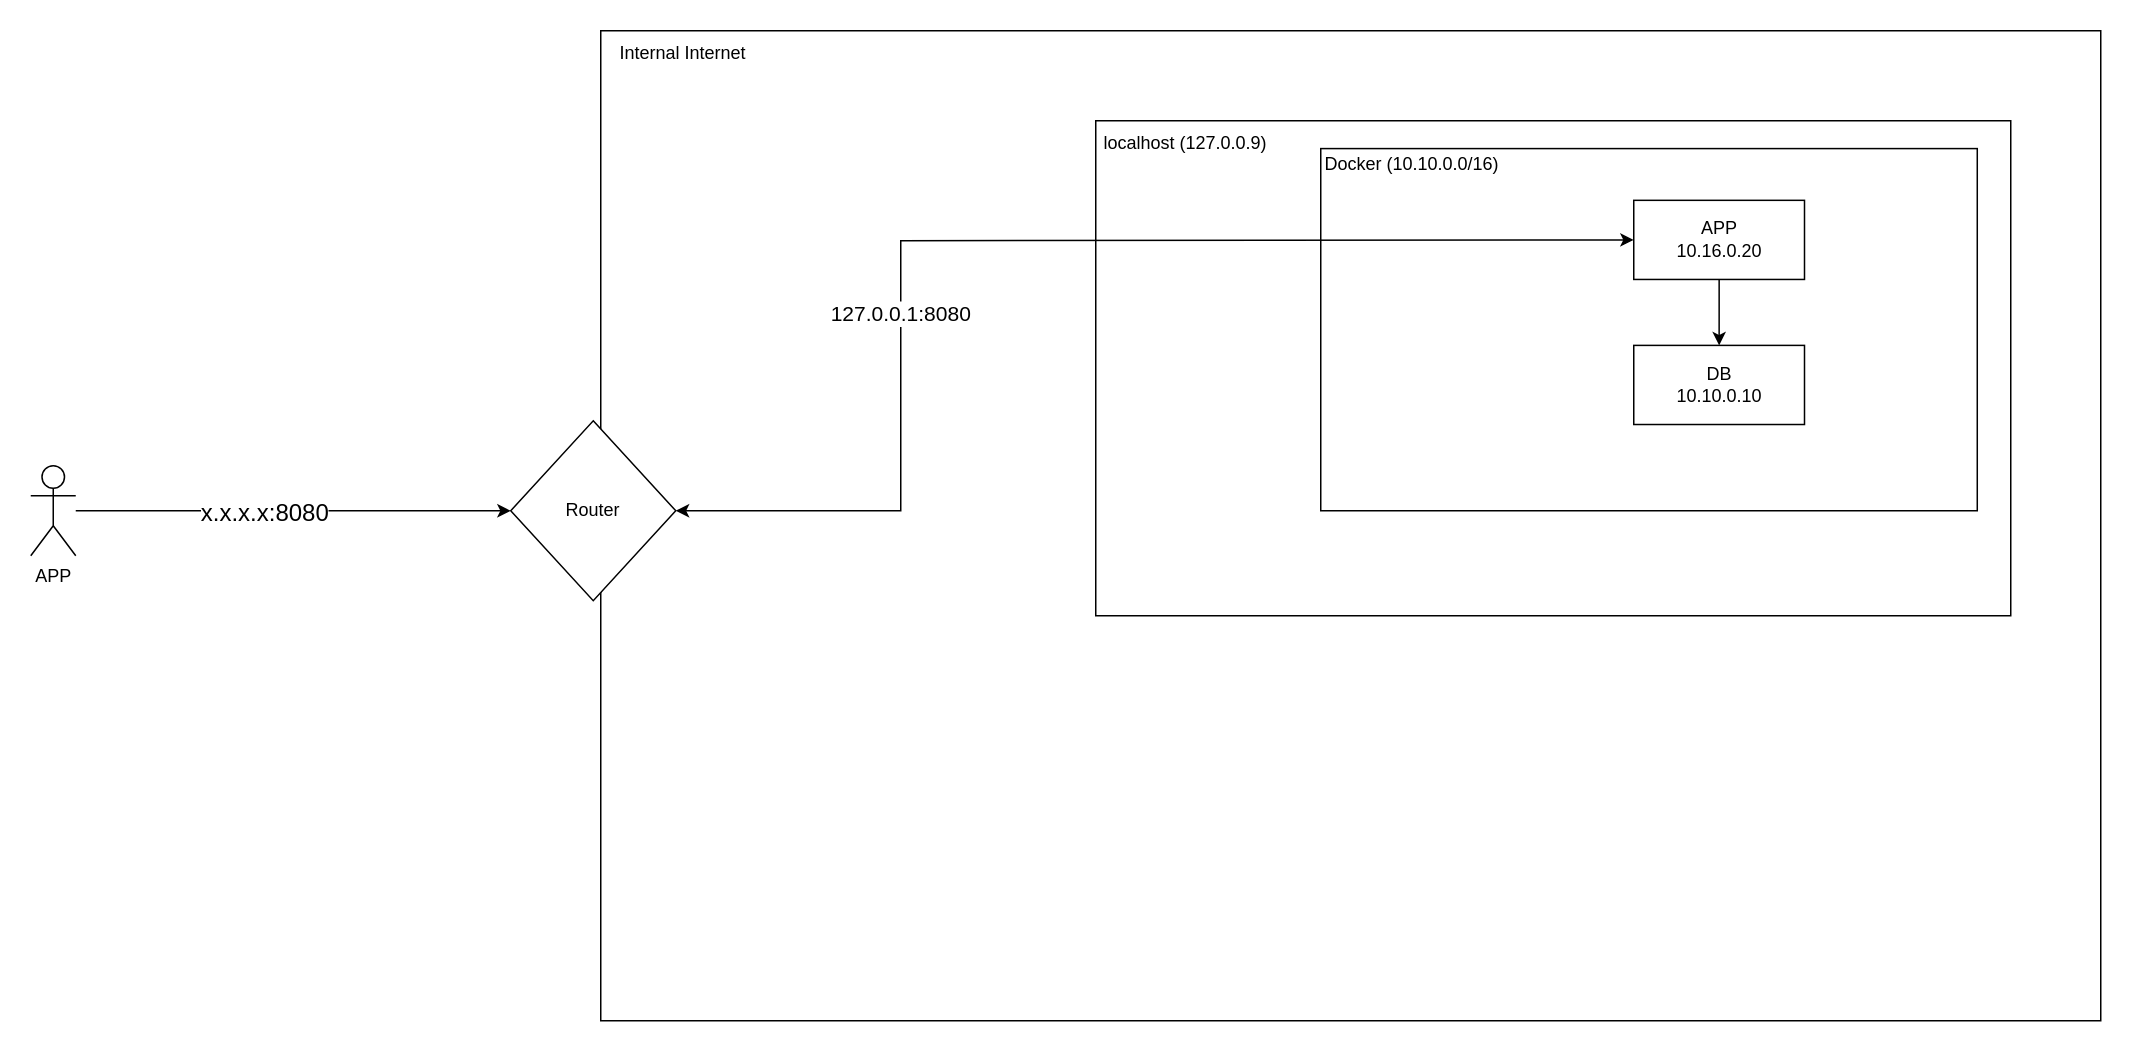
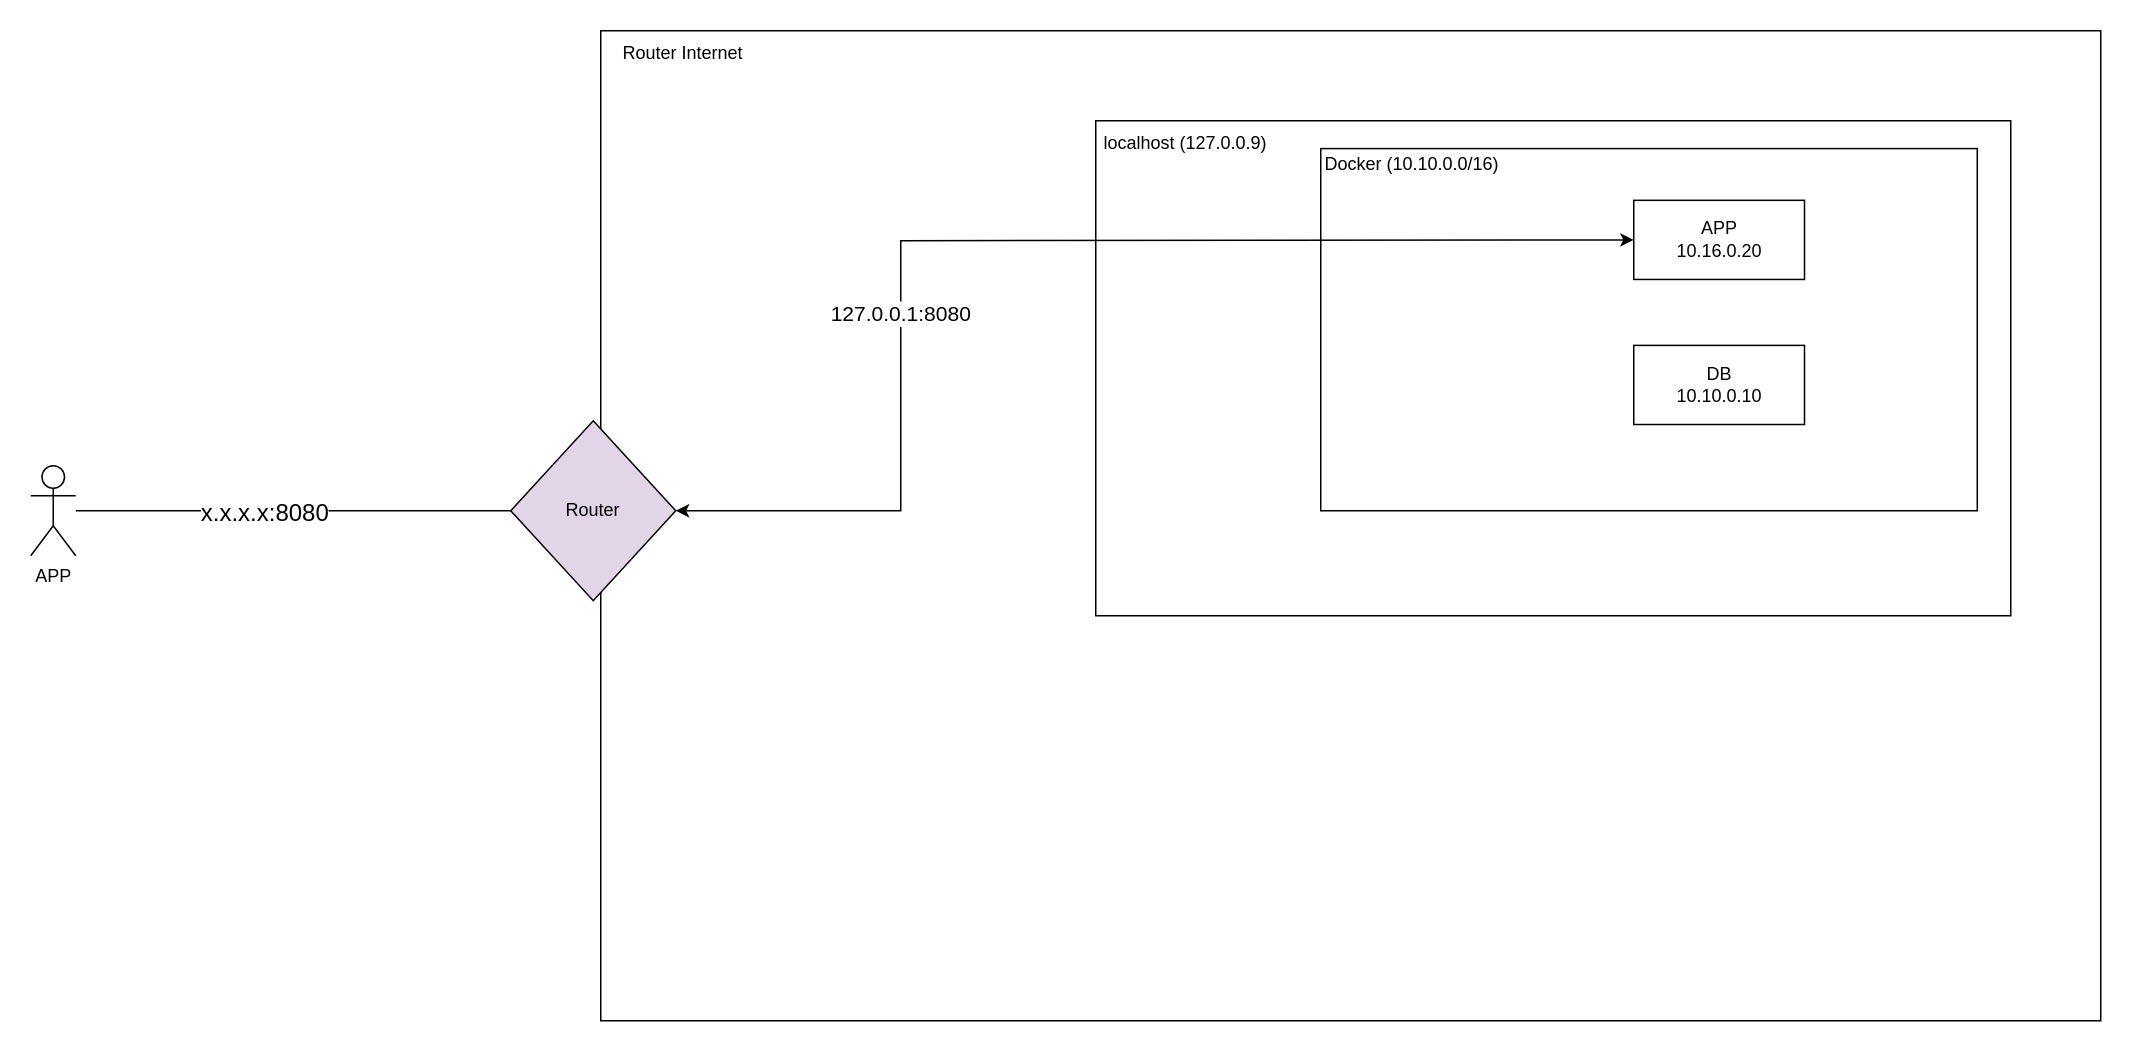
(683, 53) -> (683, 53)
(1719, 308) -> none
(499, 511) -> (503, 511)
(593, 511) -> (593, 511)
